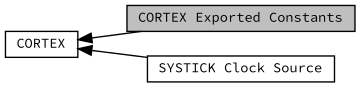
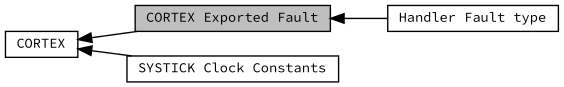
(241, 18) -> (233, 18)
none -> (473, 18)
(241, 69) -> (233, 69)
